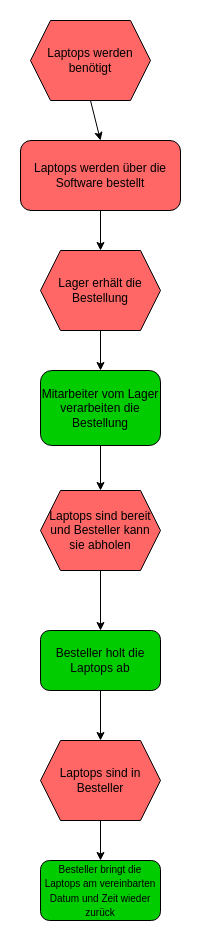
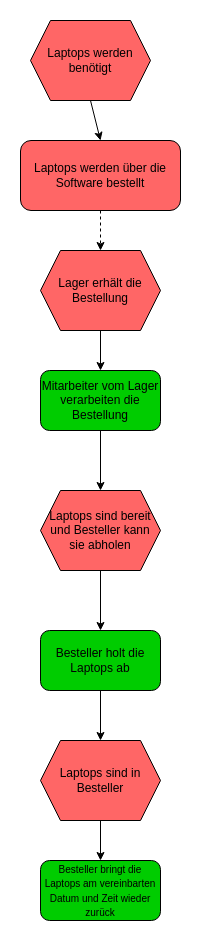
(101, 227) -> (101, 227)
(101, 408) -> (101, 401)
